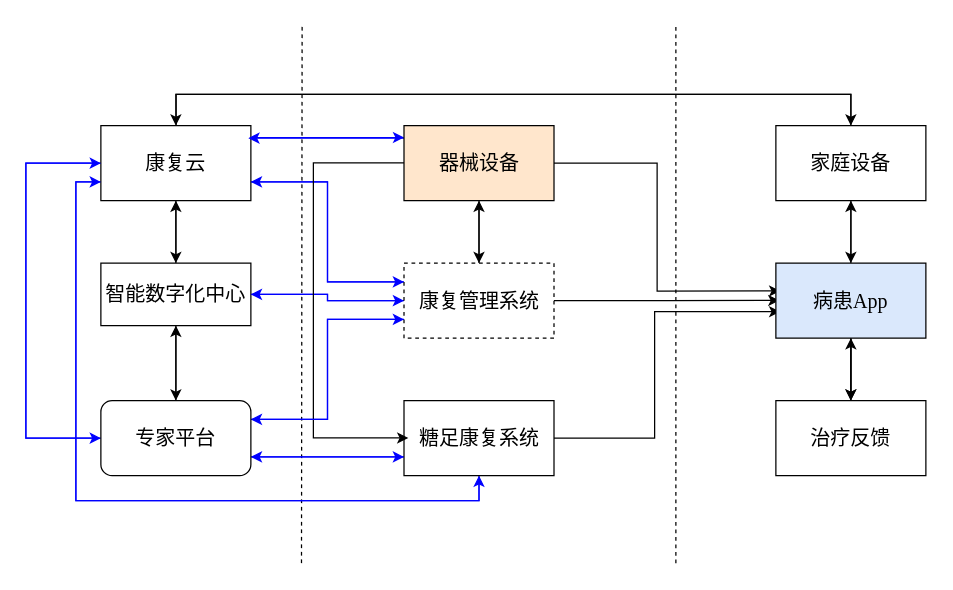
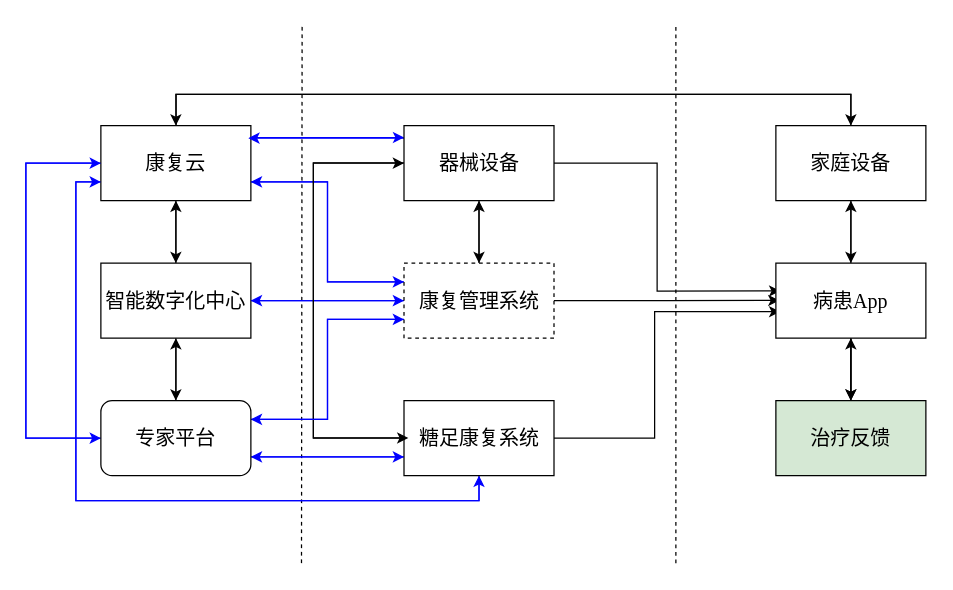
(479, 163) -> (479, 163)
(176, 294) -> (176, 301)
(851, 301) -> (851, 301)
none -> (401, 438)
(851, 438) -> (851, 438)
